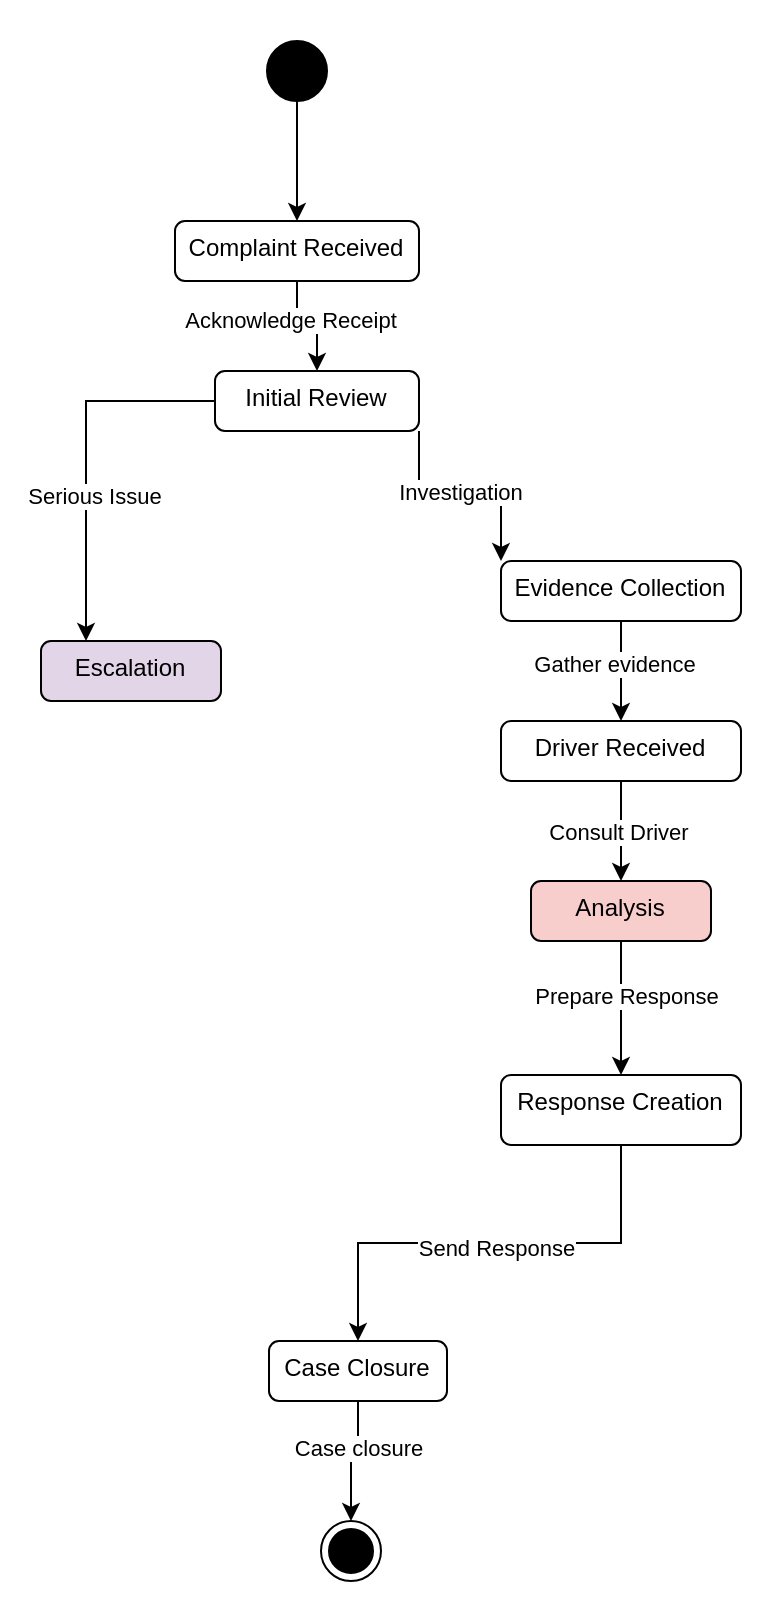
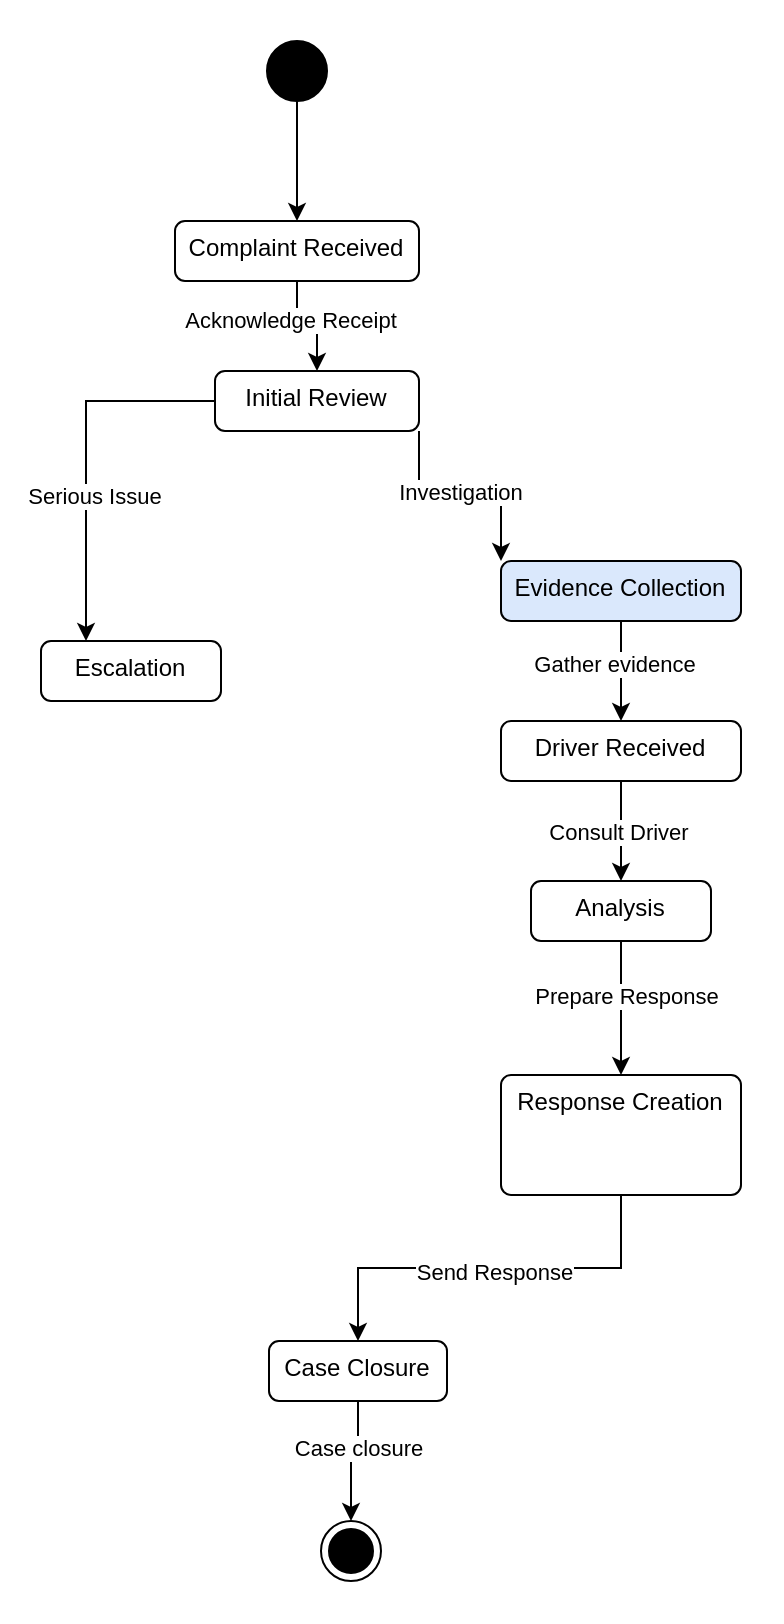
(621, 591) -> (621, 591)
(131, 671) -> (131, 671)
(621, 911) -> (621, 911)
(621, 1110) -> (621, 1135)
